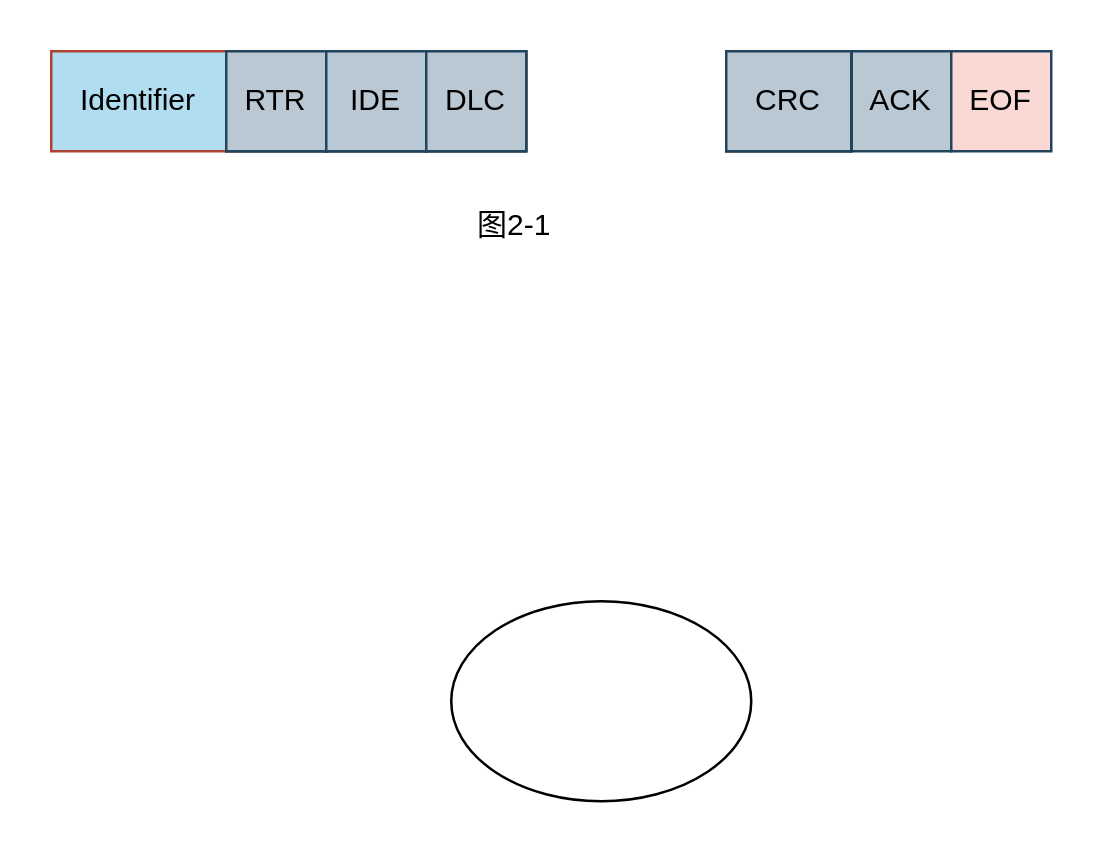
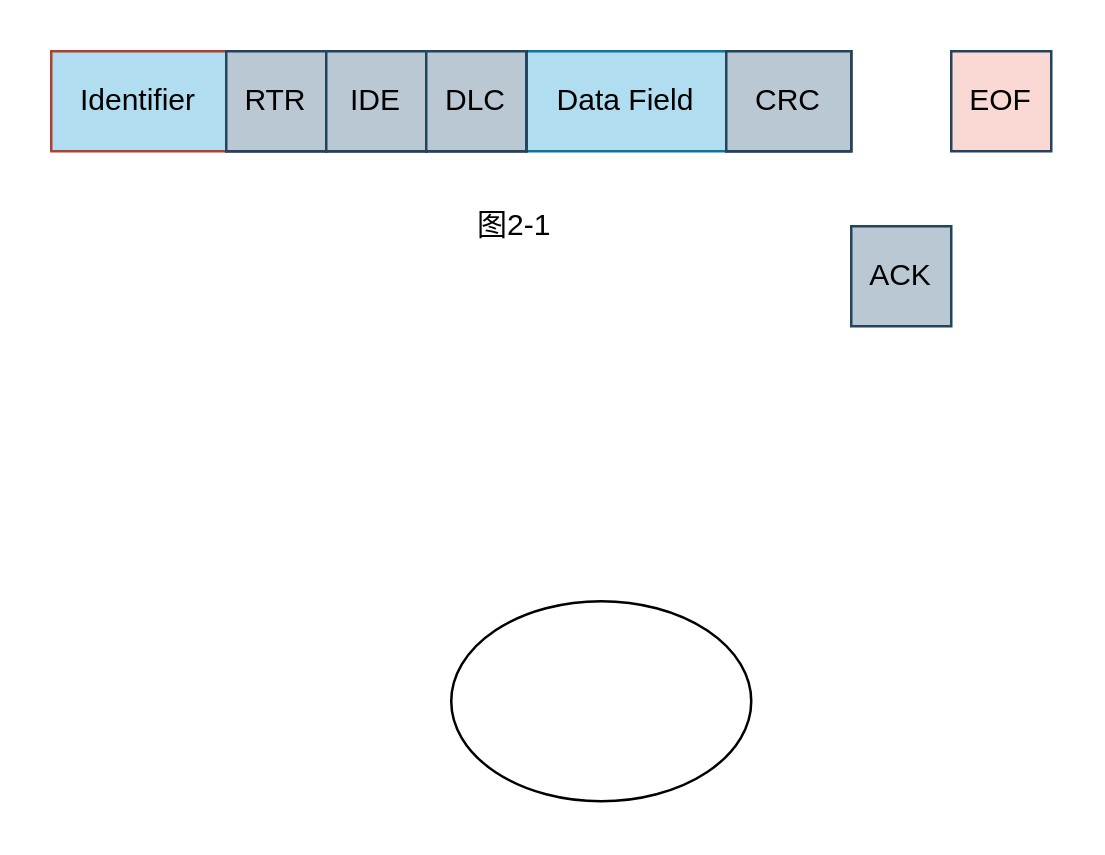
none -> (626, 101)
(901, 101) -> (901, 276)
